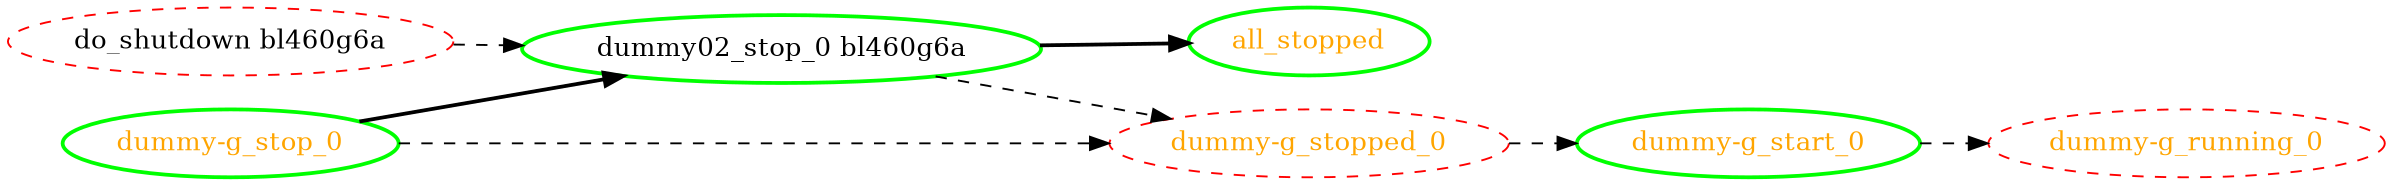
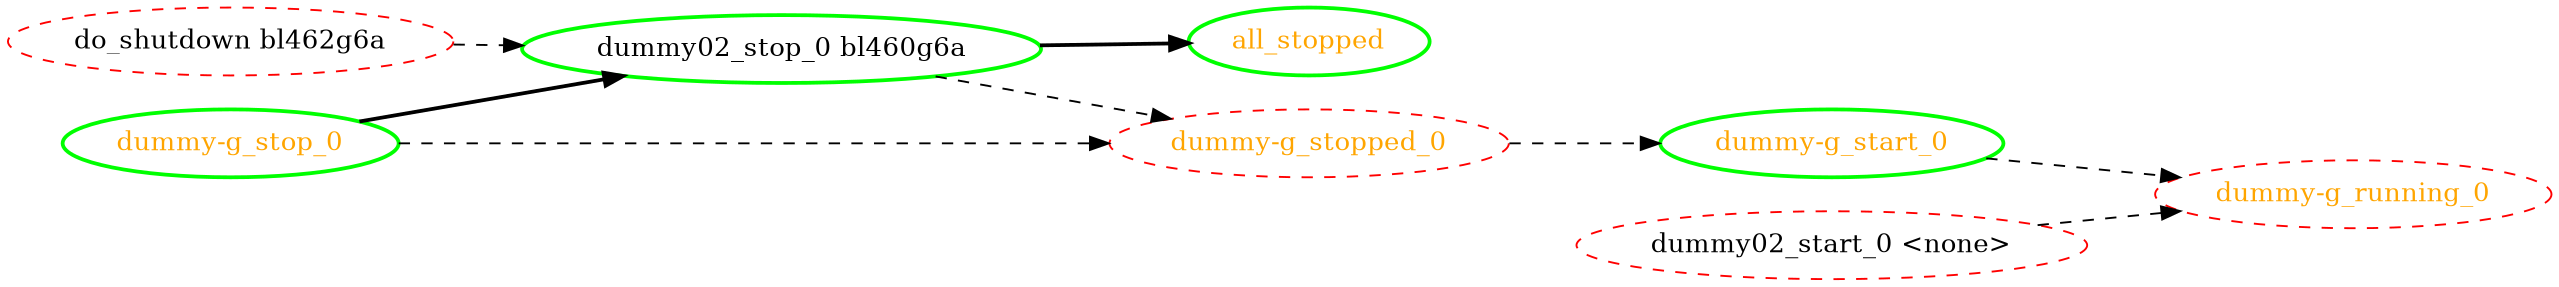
(231, 41) -> (231, 41)
none -> (1832, 245)
